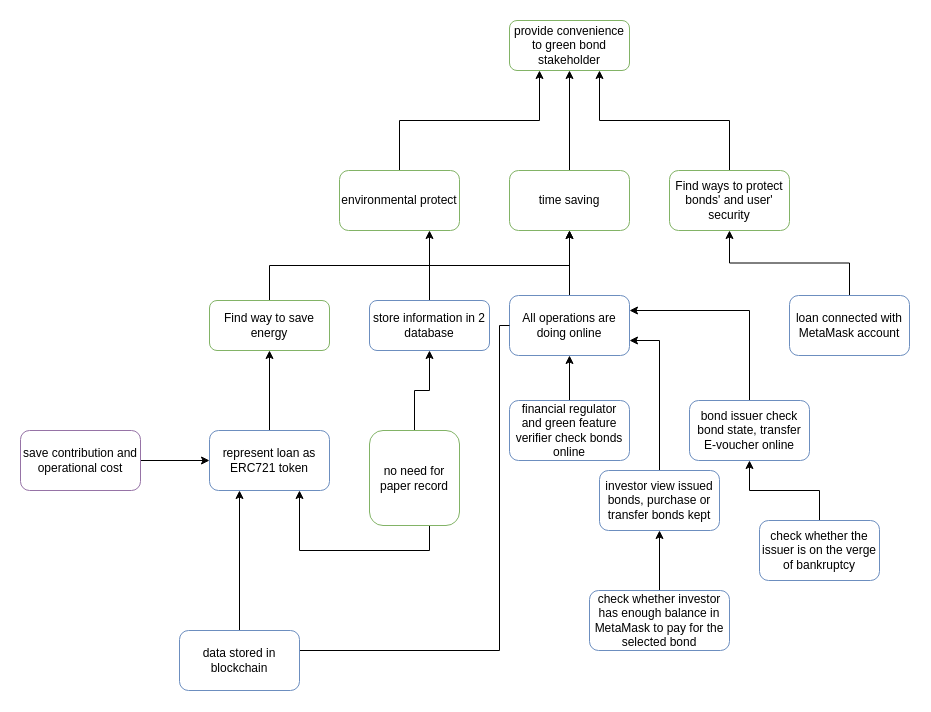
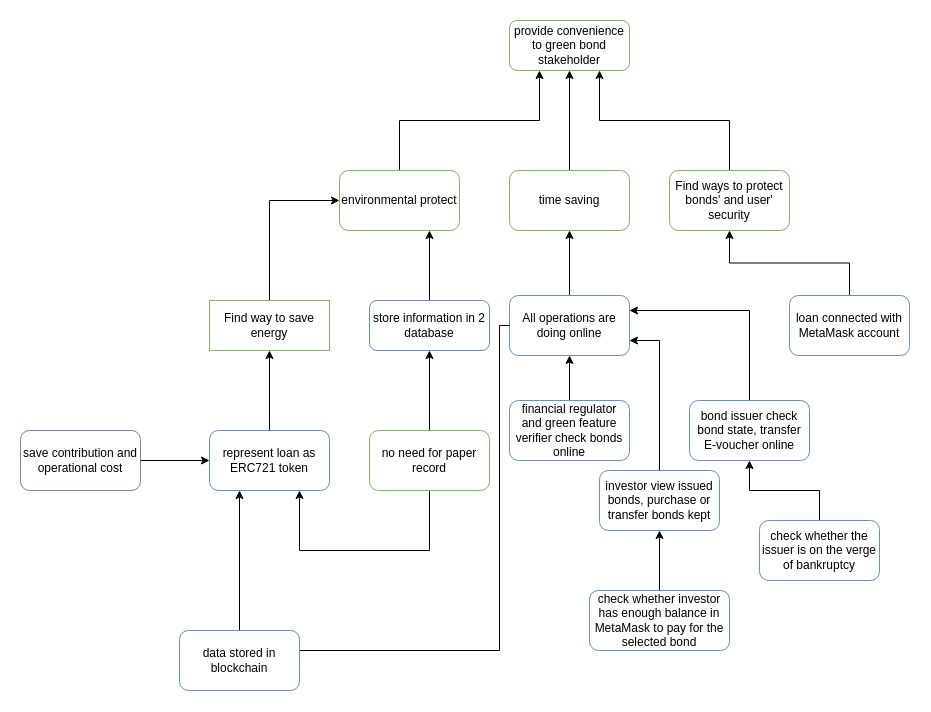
(418, 266) -> (270, 203)
(270, 326) -> (270, 326)
(415, 478) -> (430, 461)
